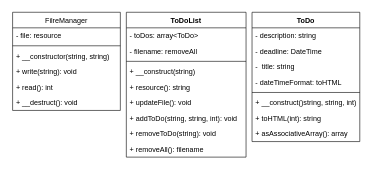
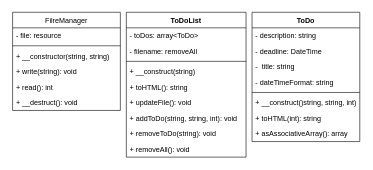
(300, 83) -> (299, 83)
(166, 88) -> (162, 88)
(169, 150) -> (162, 150)
